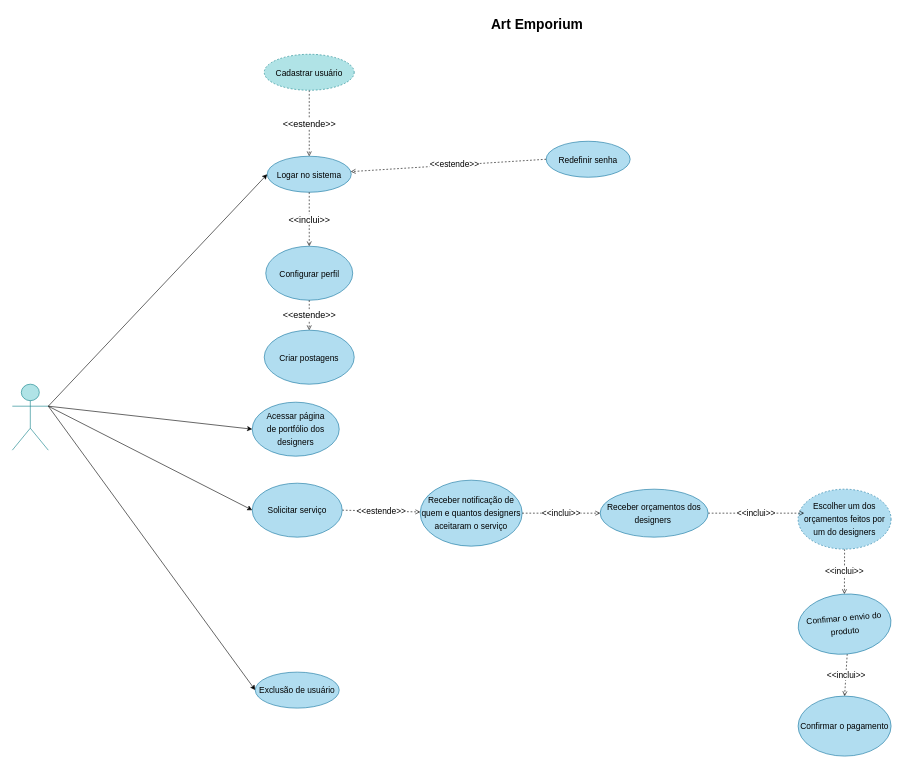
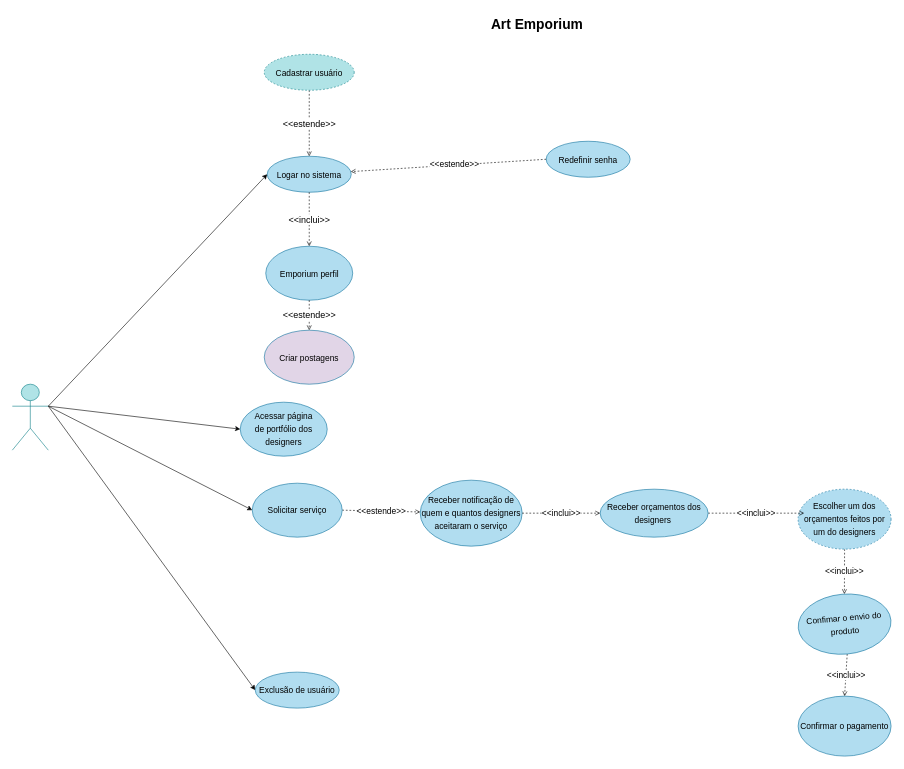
(310, 273) -> (310, 273)
(309, 357) -> (309, 357)
(296, 429) -> (284, 429)
